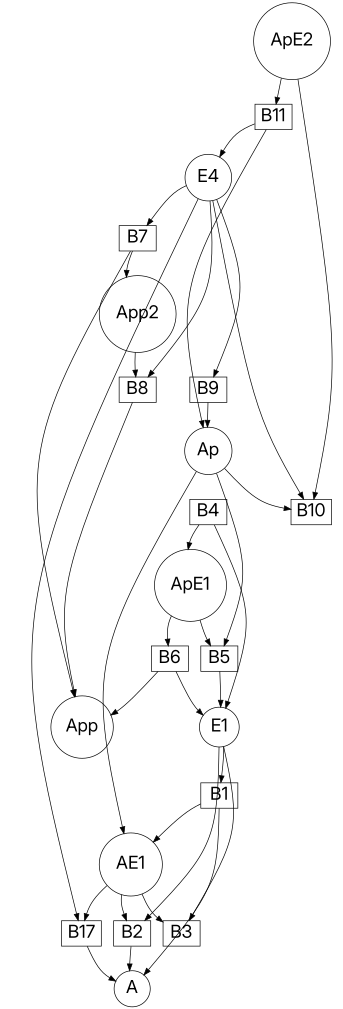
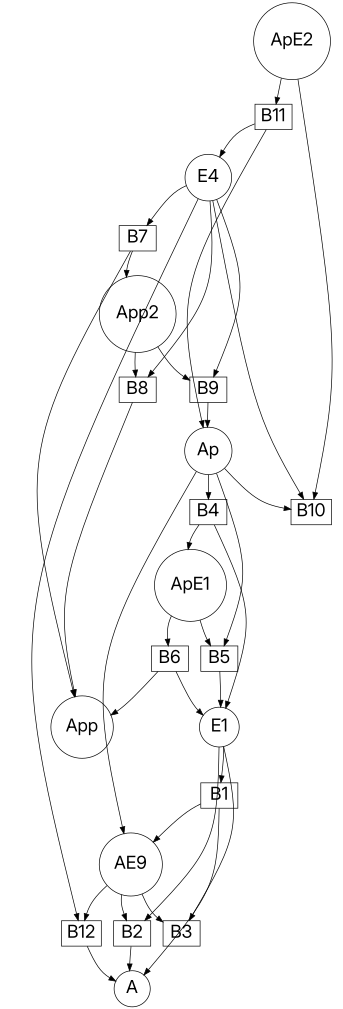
none -> (169, 363)
none -> (209, 484)
(131, 864) -> (131, 864)
(81, 933) -> (81, 933)
